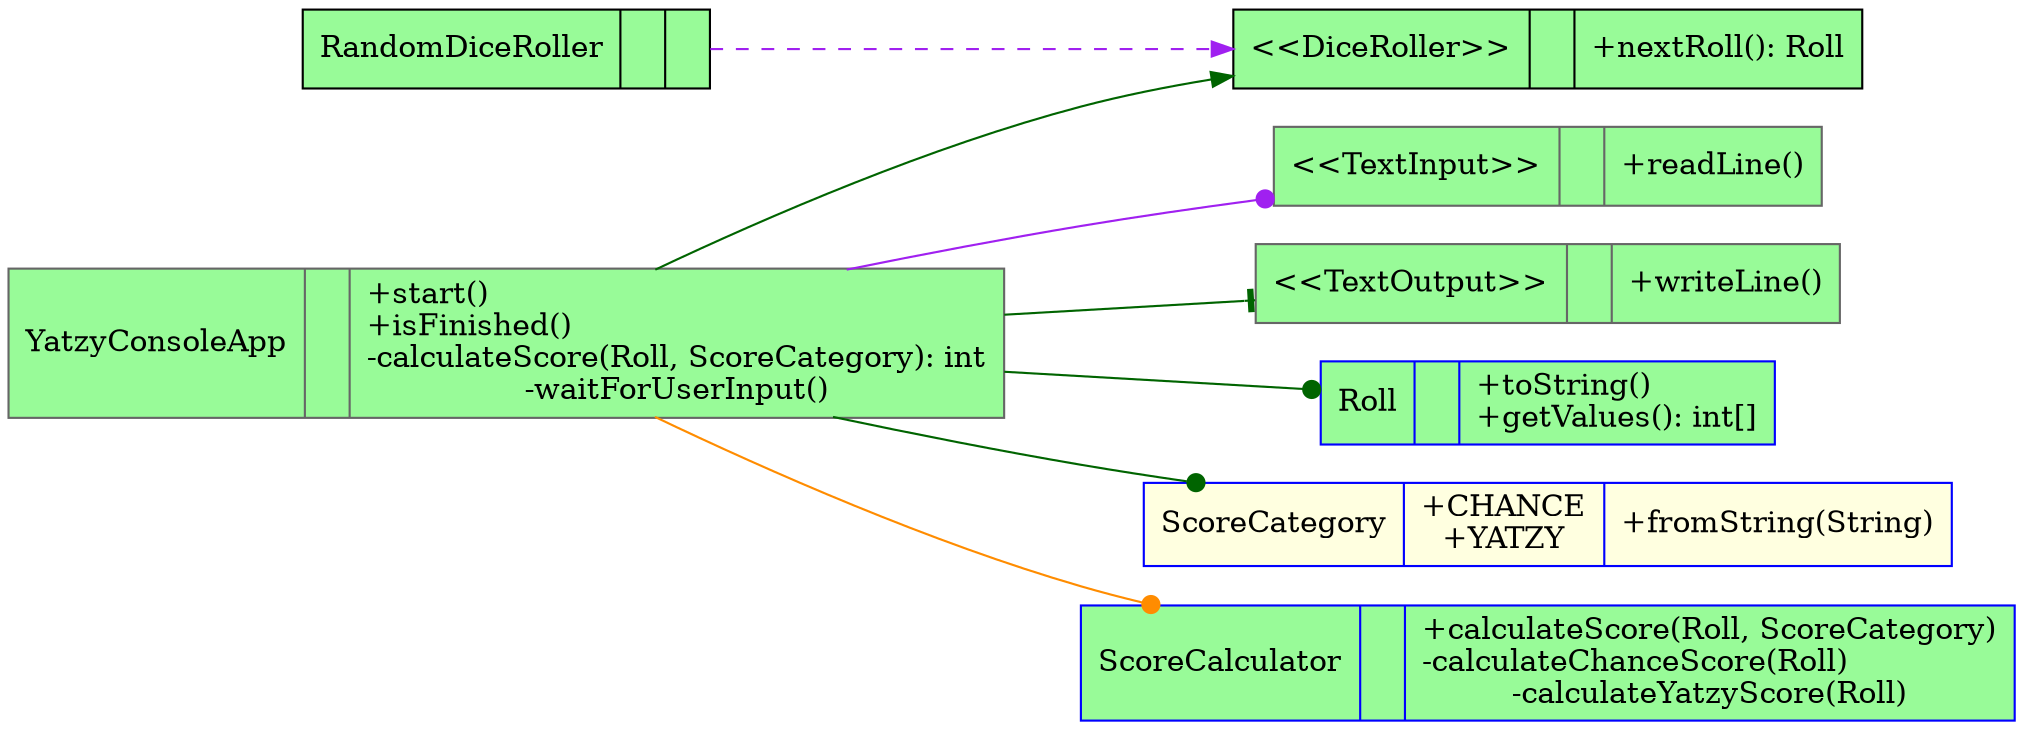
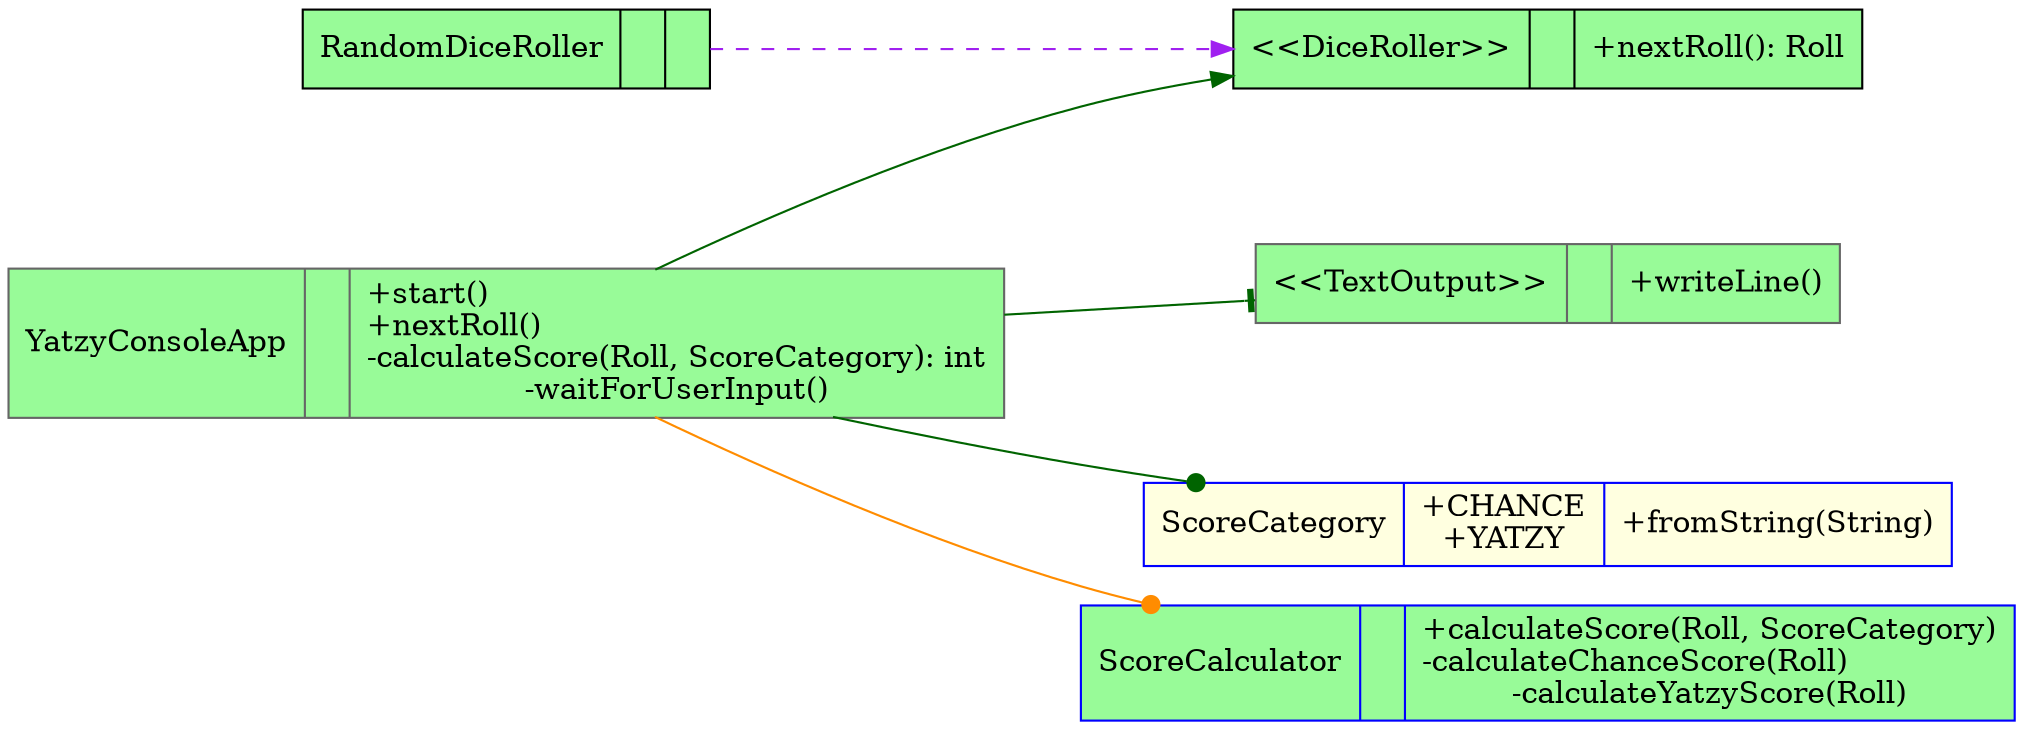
(1548, 166) -> none
(470, 326) -> (454, 326)
(1548, 403) -> none
